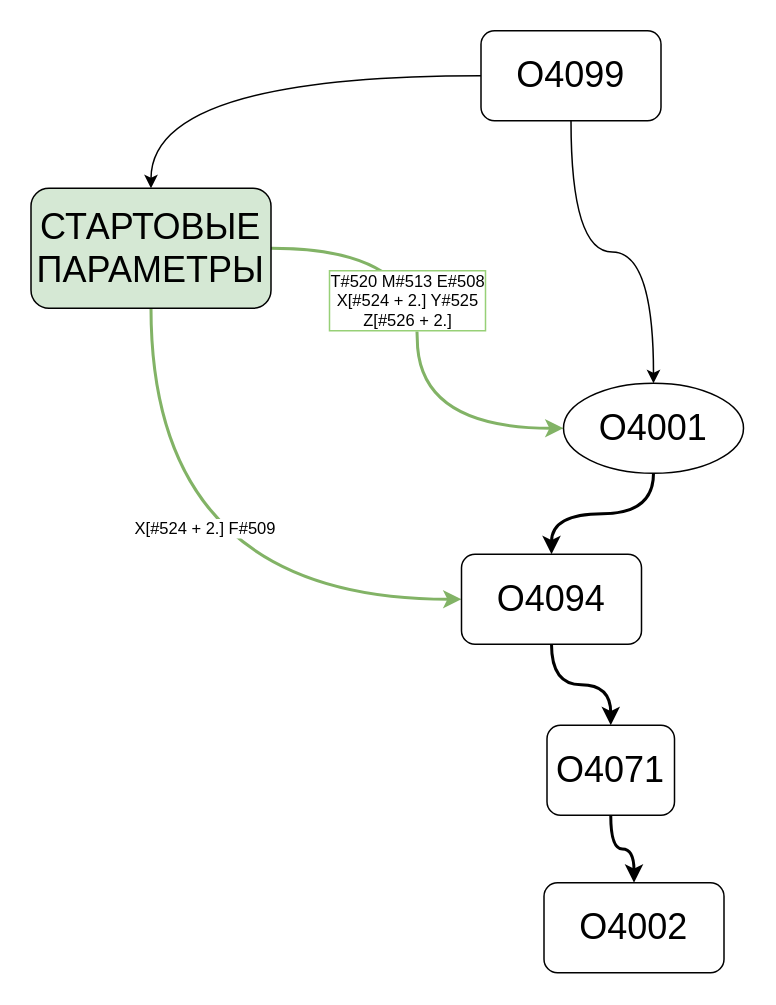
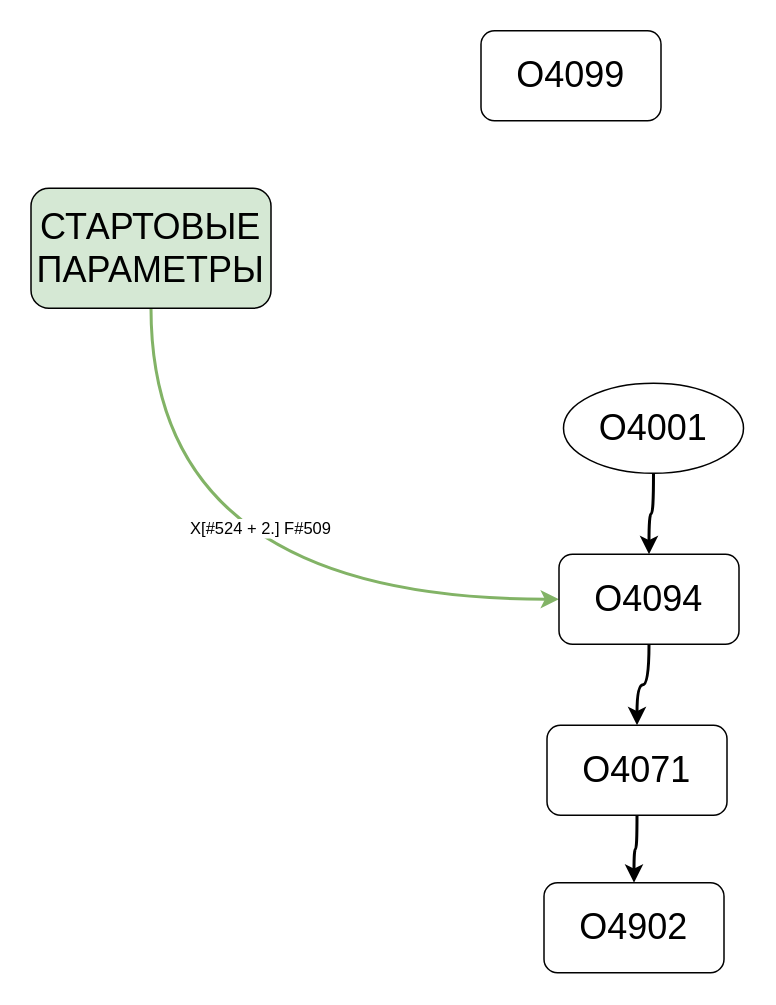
(297, 88) -> none
(606, 251) -> none
(457, 409) -> none
(551, 599) -> (649, 599)
(611, 770) -> (637, 770)
(634, 928) -> (634, 928)
